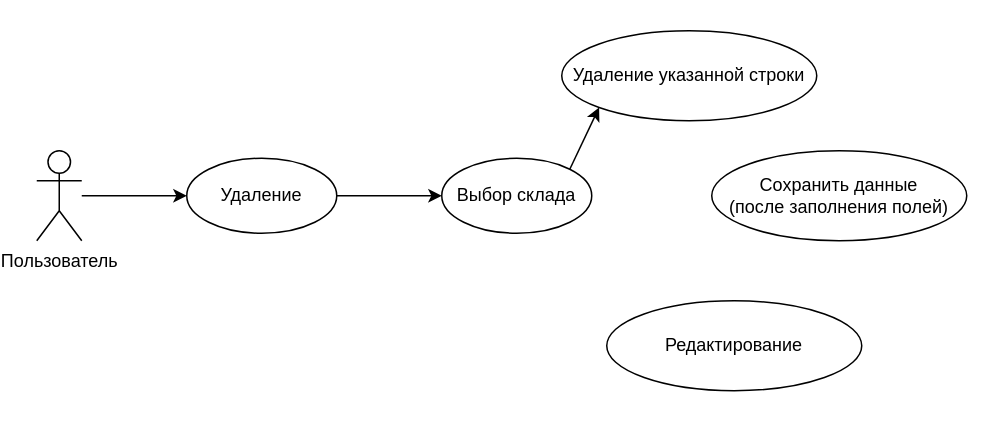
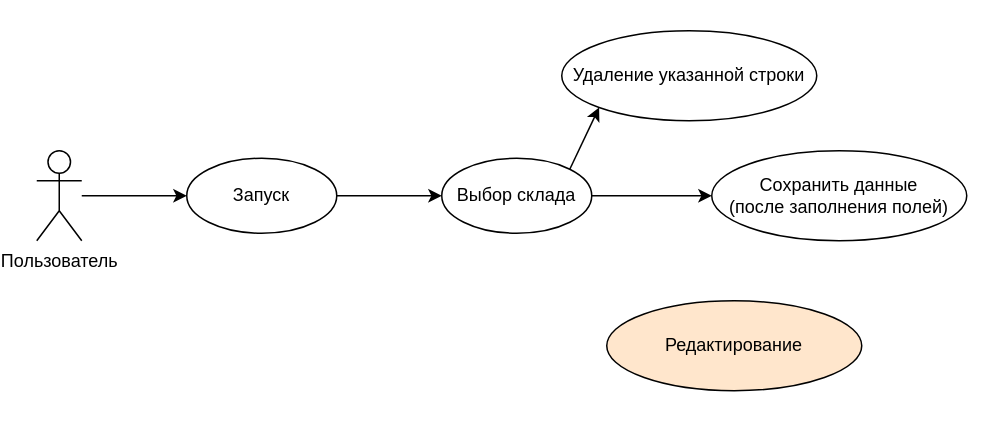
(262, 196) -> (262, 196)
none -> (647, 196)
(734, 346) -> (734, 346)
